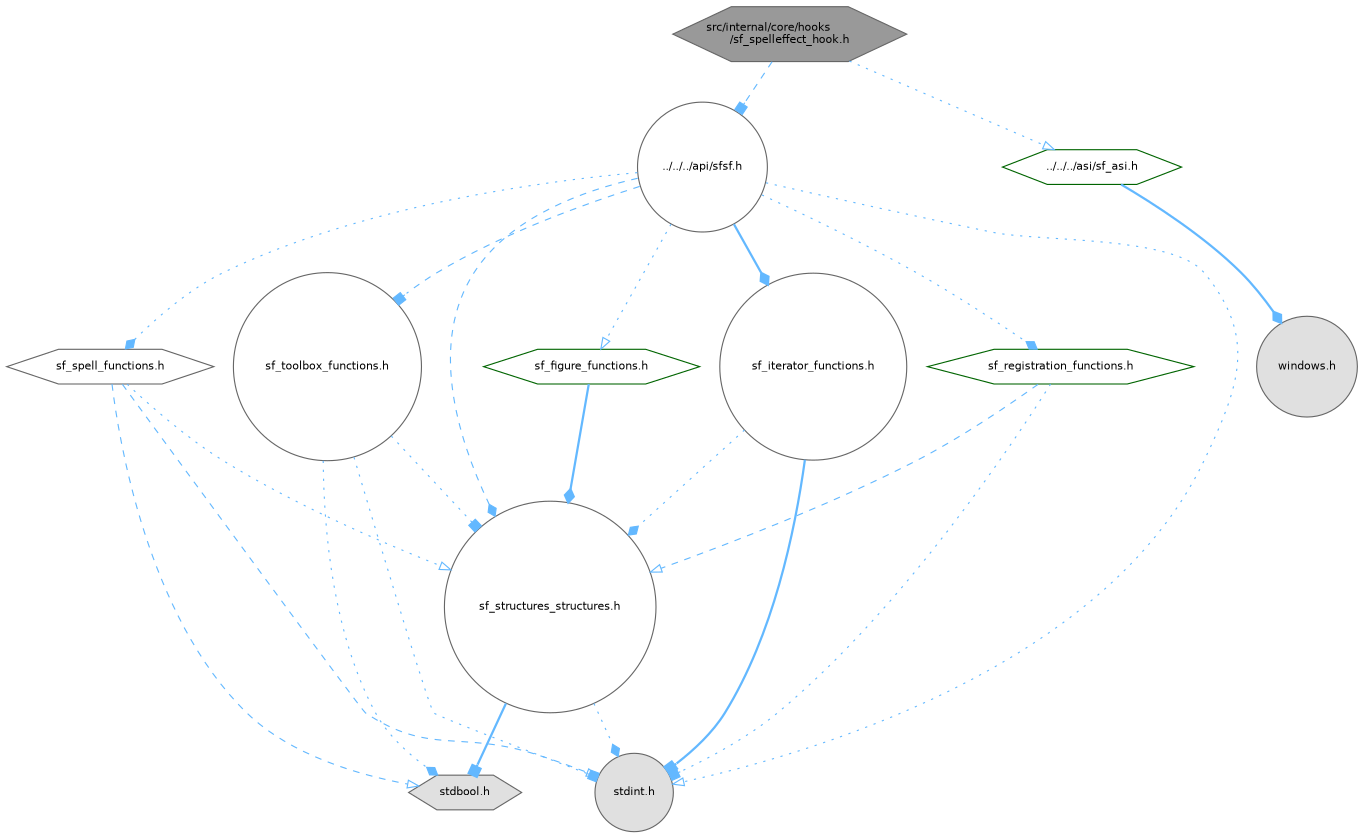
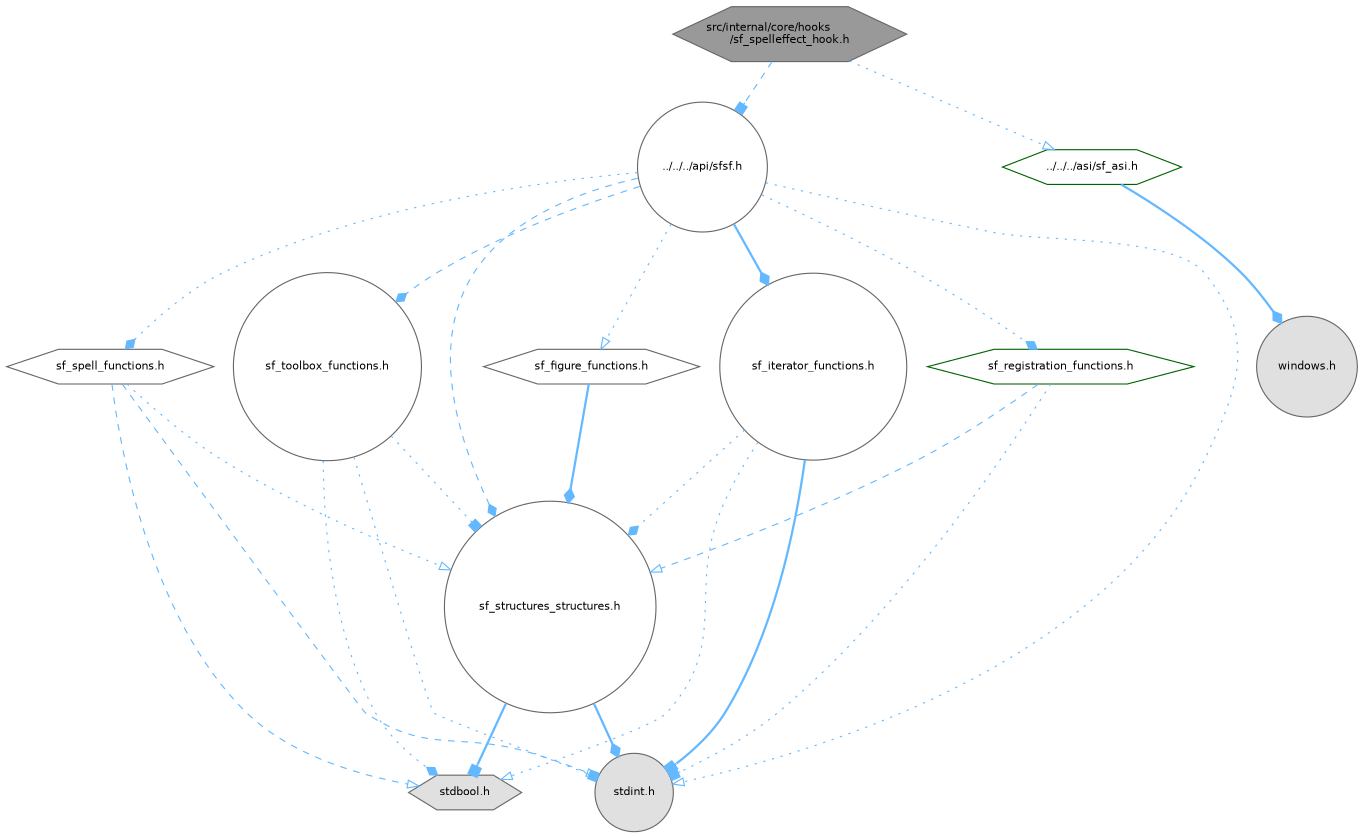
(543, 221) -> (543, 221)
(592, 367) -> (592, 367)
none -> (698, 660)
(603, 724) -> (603, 724)
